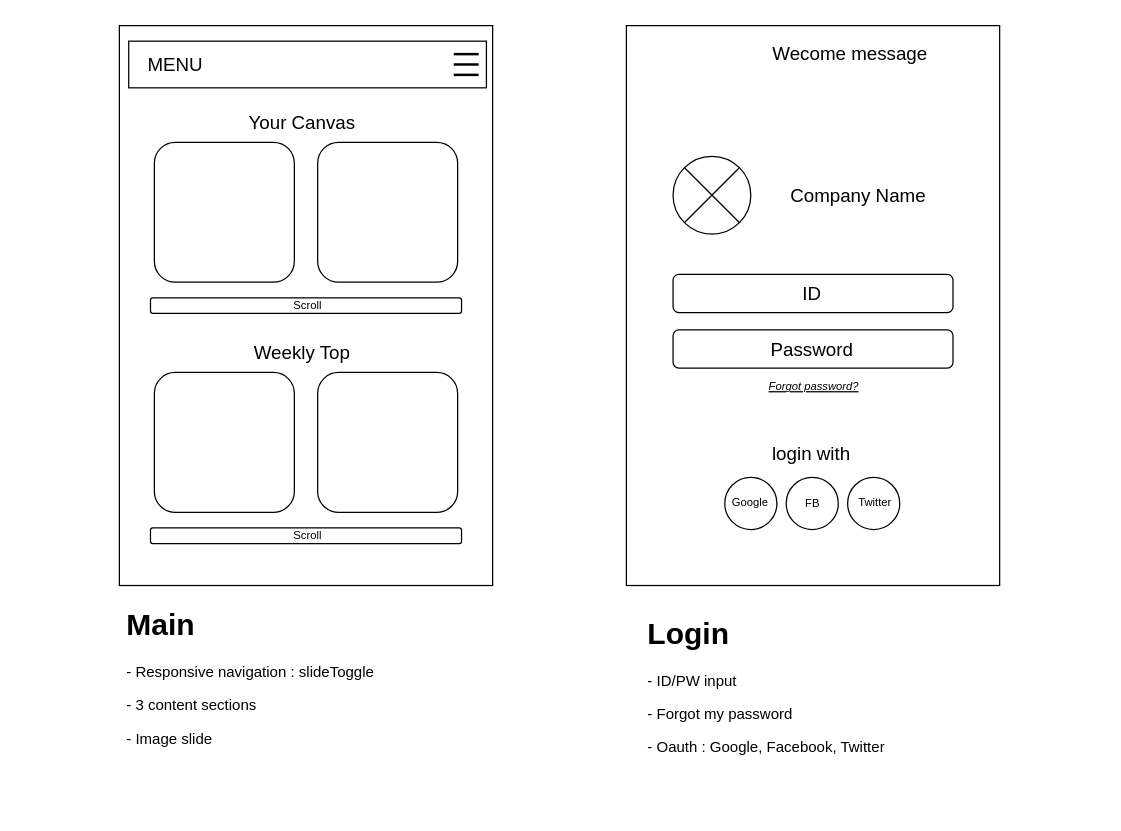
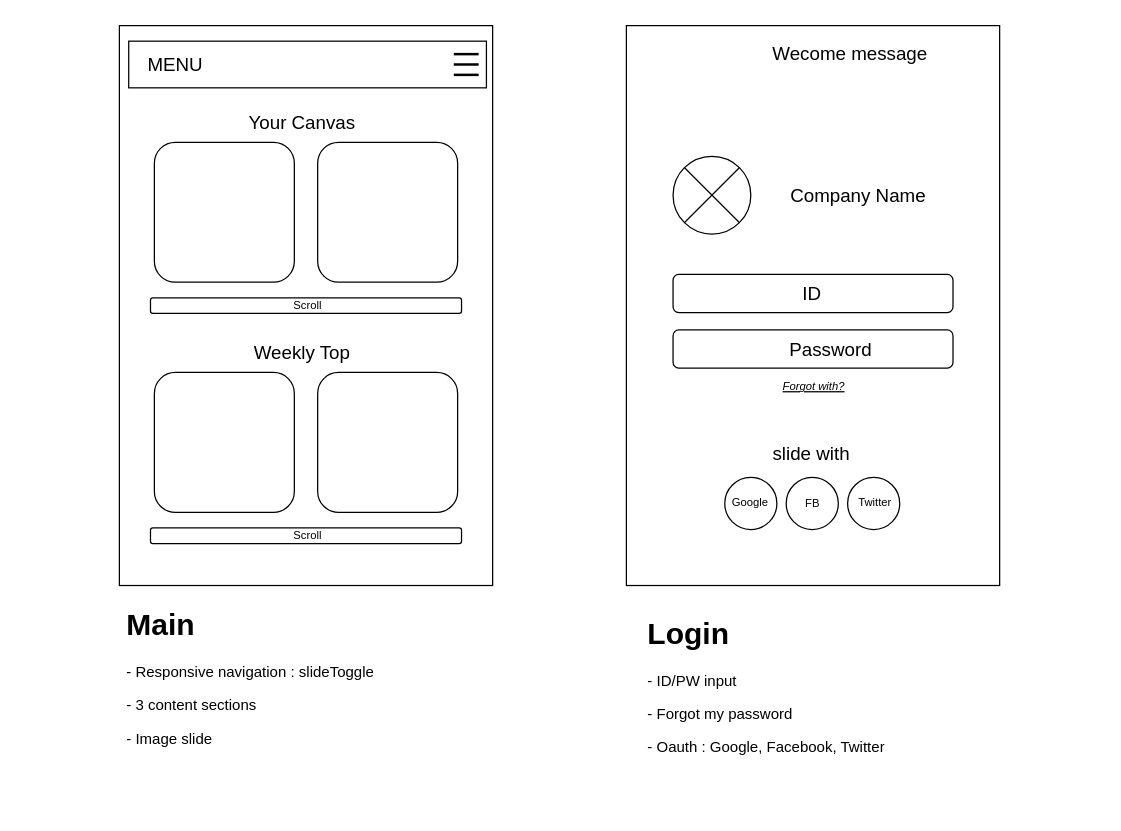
(813, 349) -> (832, 349)
(814, 386) -> (814, 386)
(812, 453) -> (812, 453)
